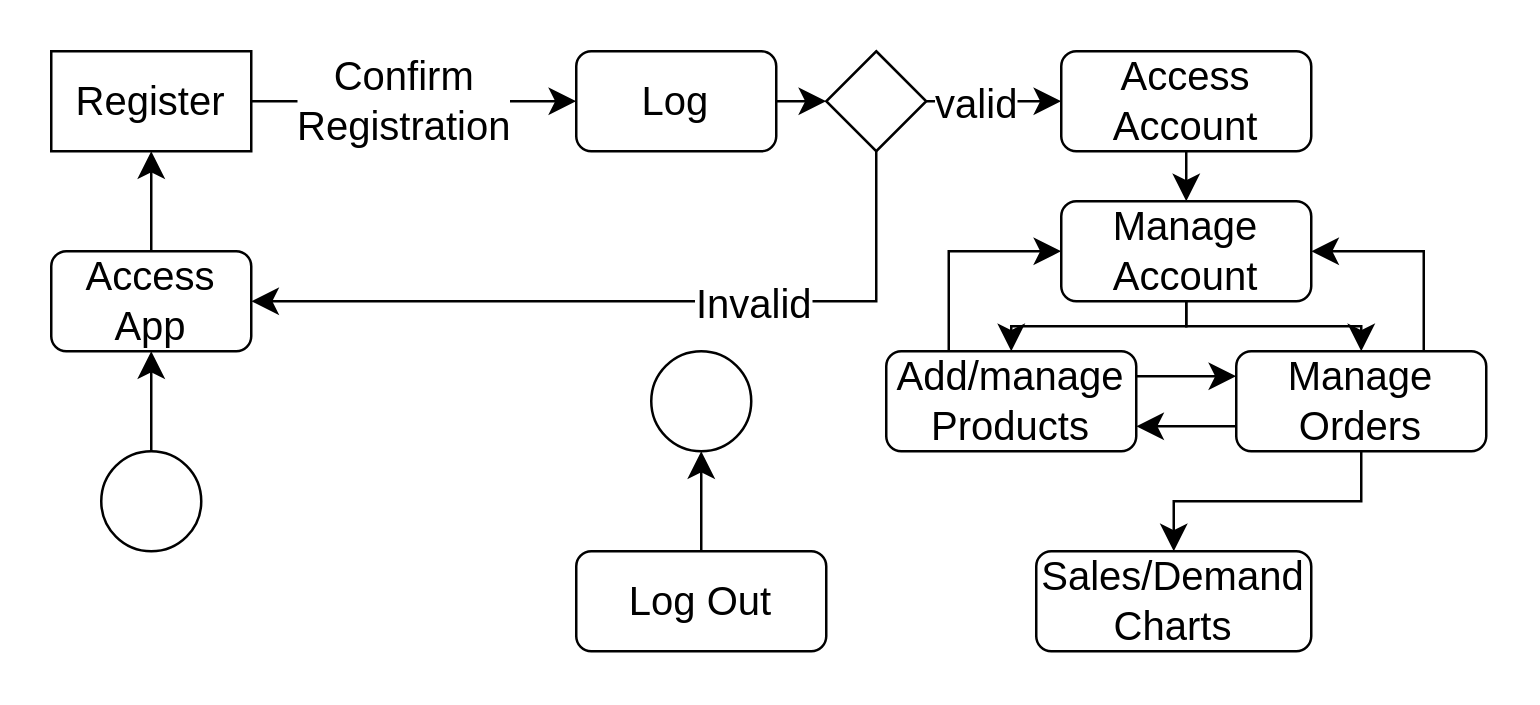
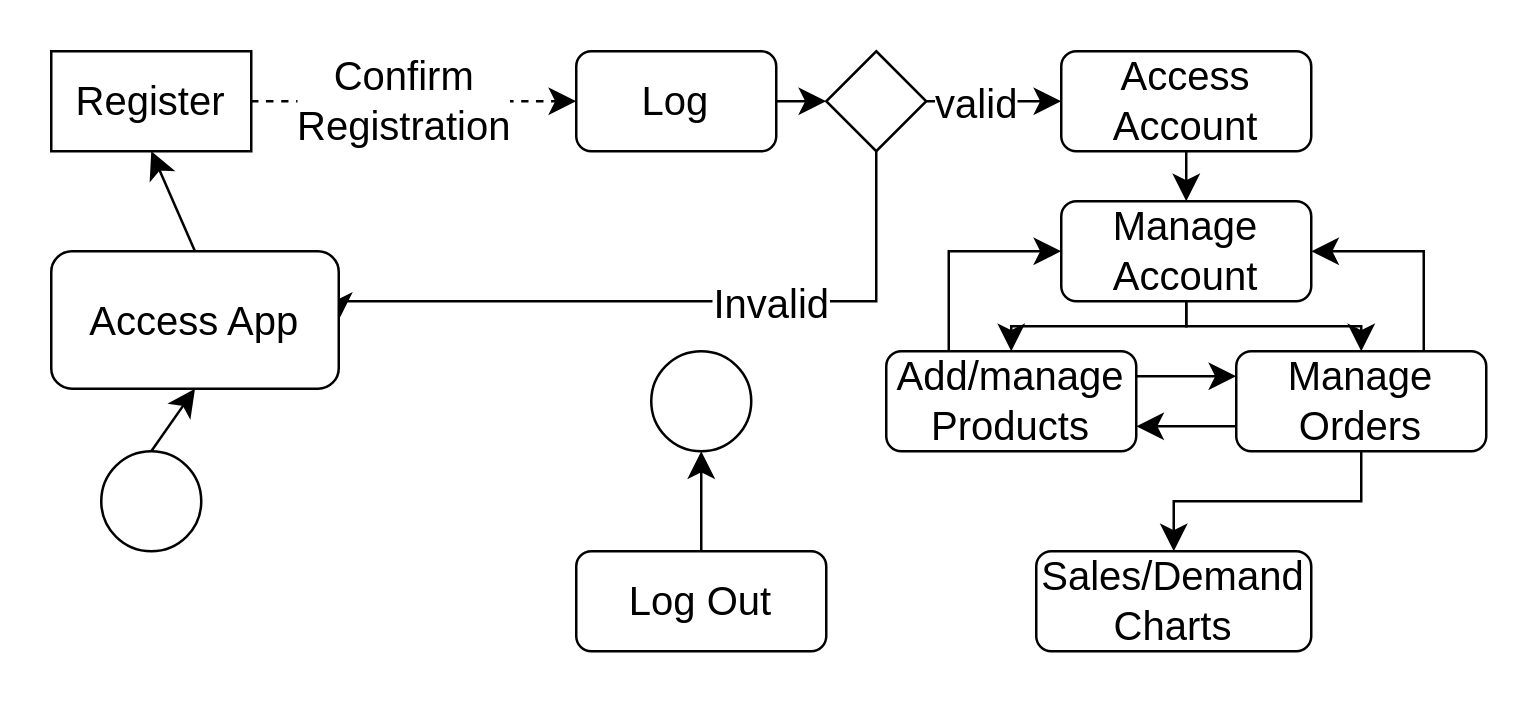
(277, 101) -> (277, 101)
(151, 301) -> (195, 320)
